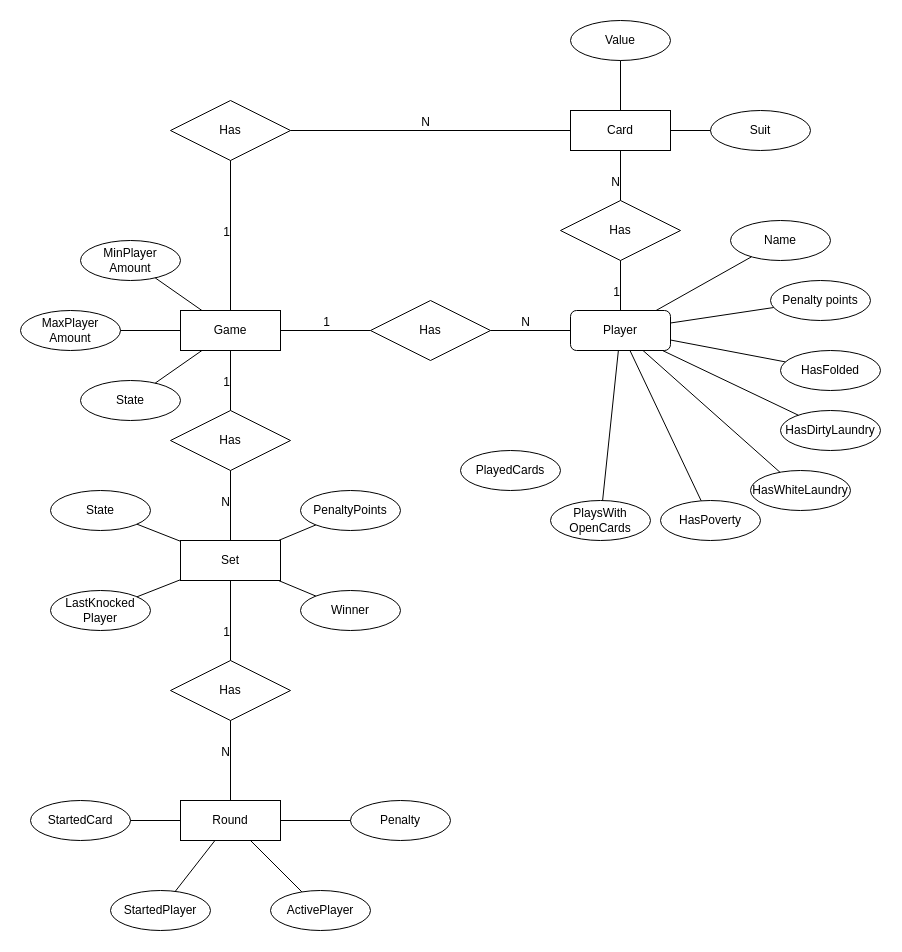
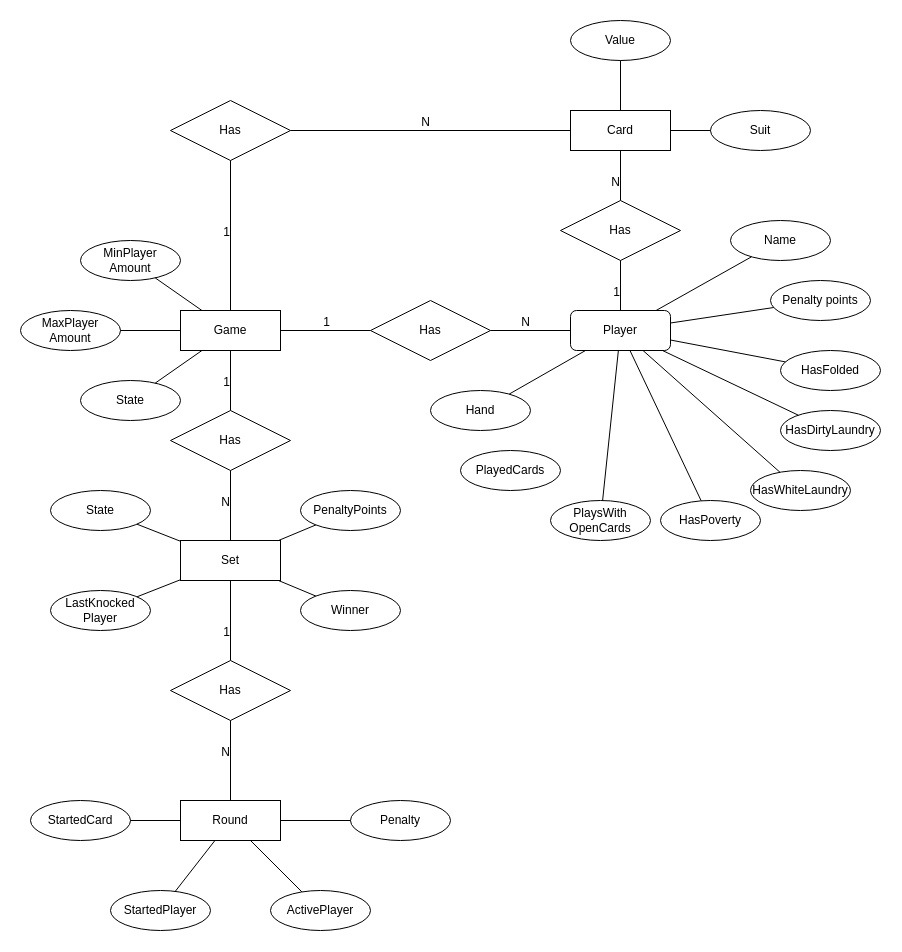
none -> (548, 372)
none -> (481, 411)
